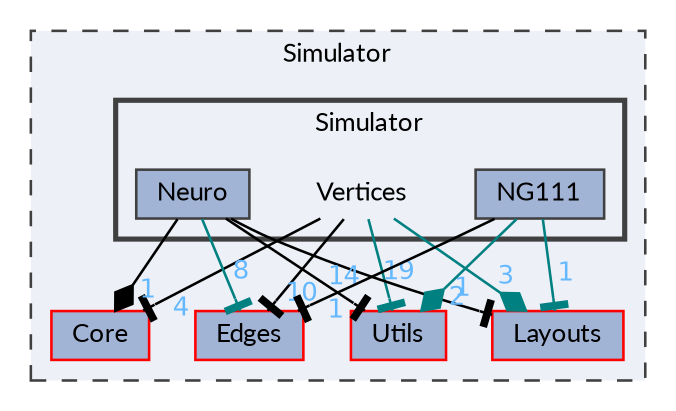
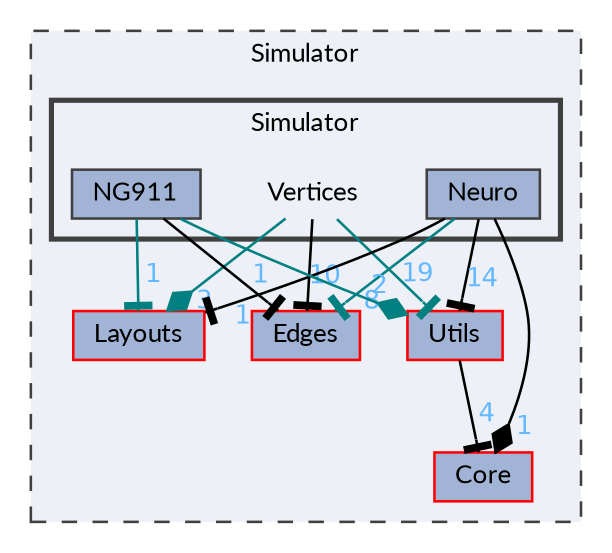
(540, 194) -> (136, 194)
(238, 261) -> (468, 400)
